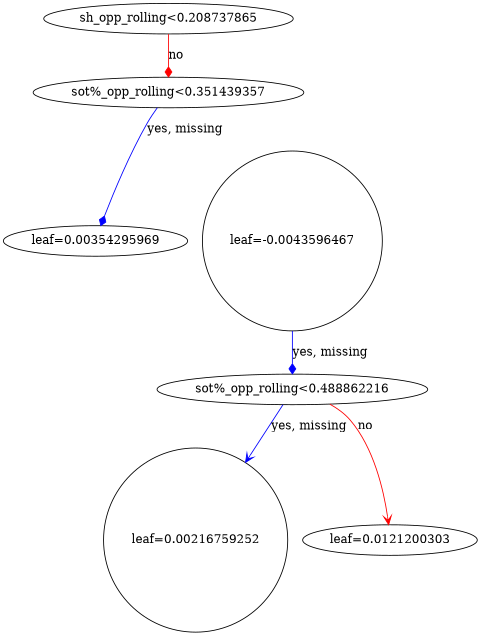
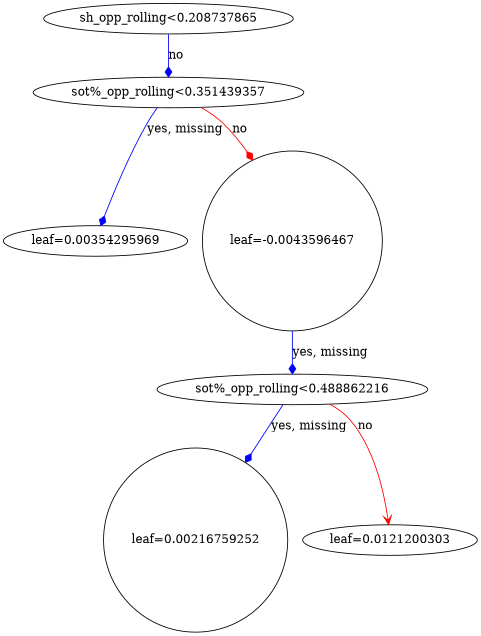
(168, 50) -> (168, 50)
none -> (226, 127)
(267, 430) -> (267, 430)
